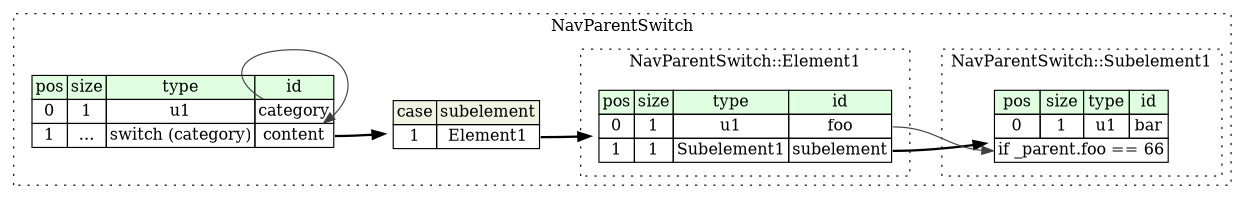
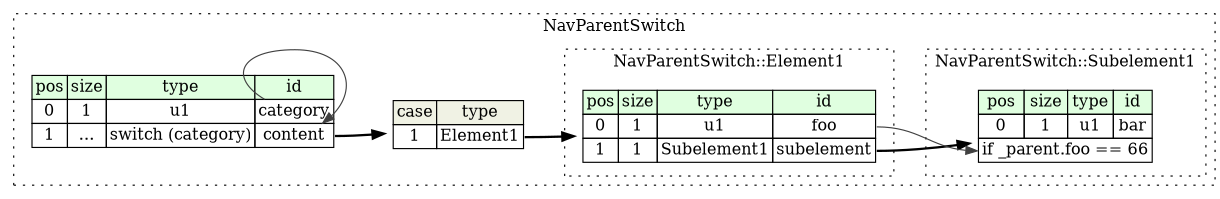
(488, 112) -> (480, 112)
